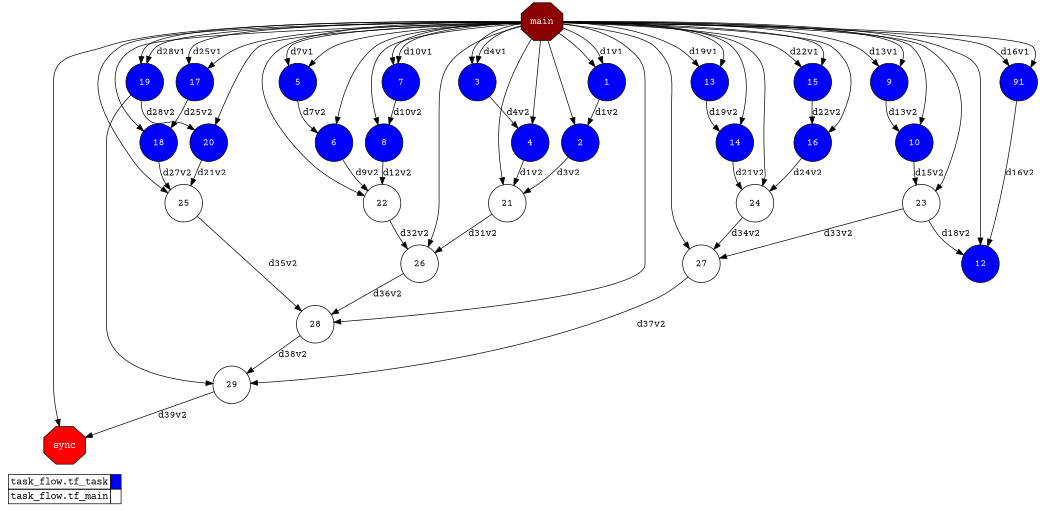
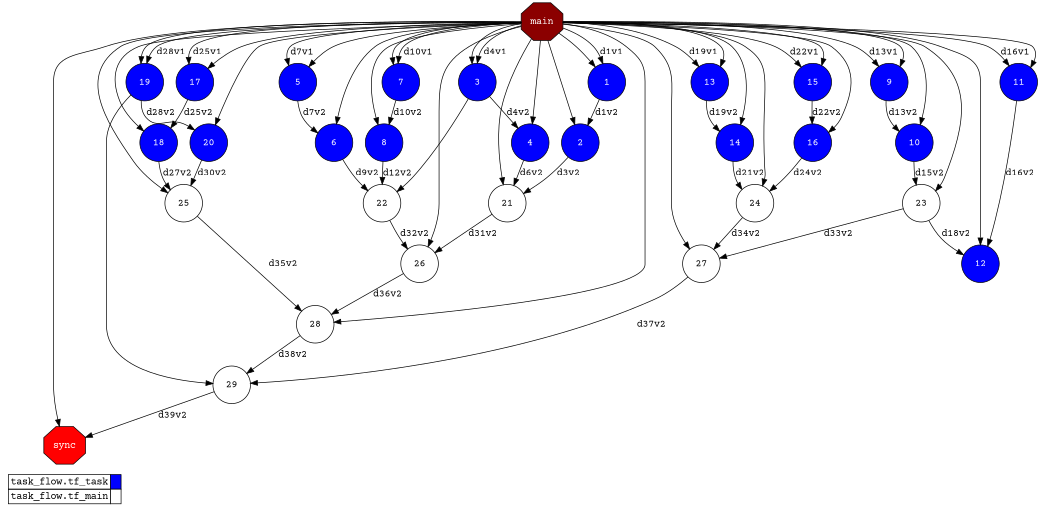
(284, 47) -> (433, 152)
(1019, 82) -> (1019, 82)
(212, 173) -> (212, 173)
(532, 173) -> (532, 173)
